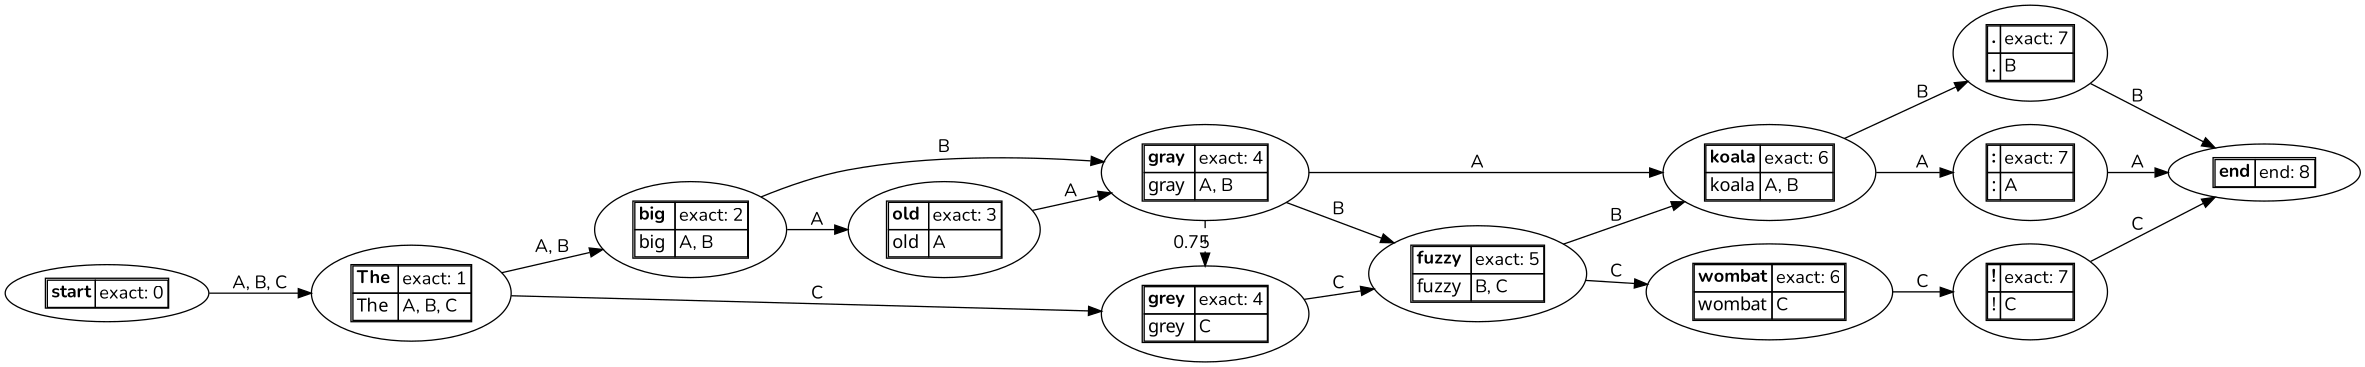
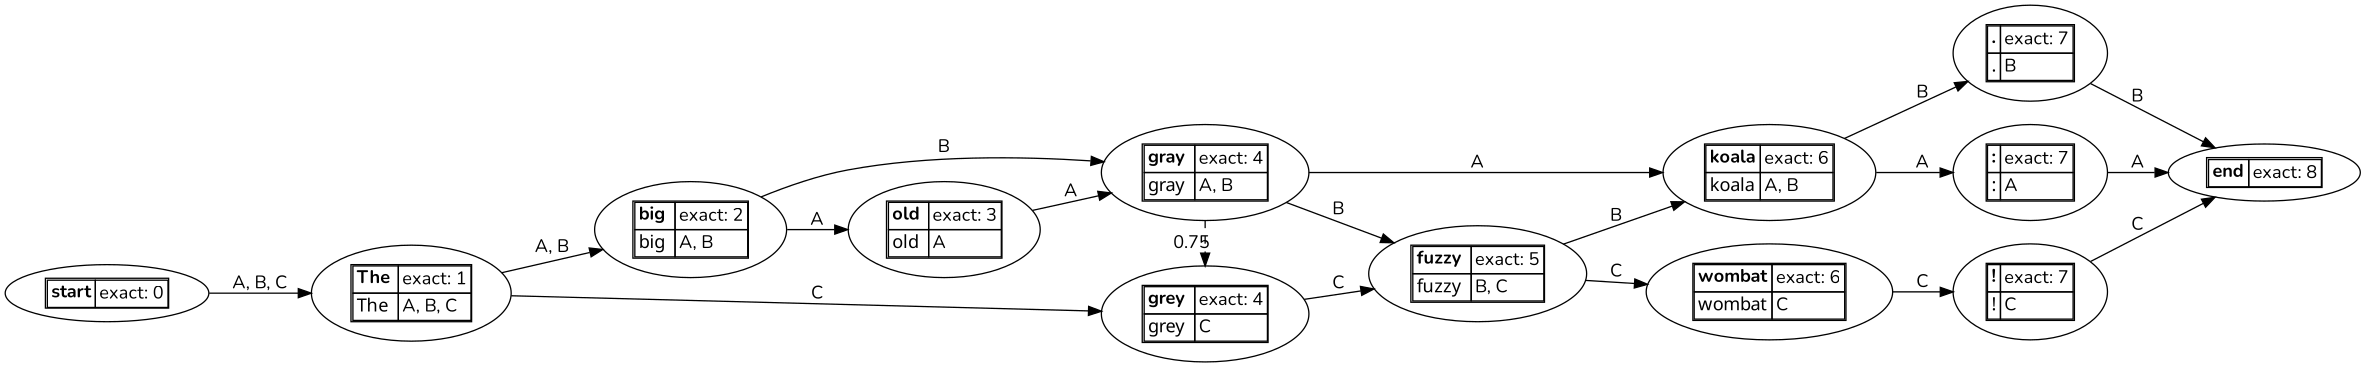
(2285, 173) -> (2285, 173)
